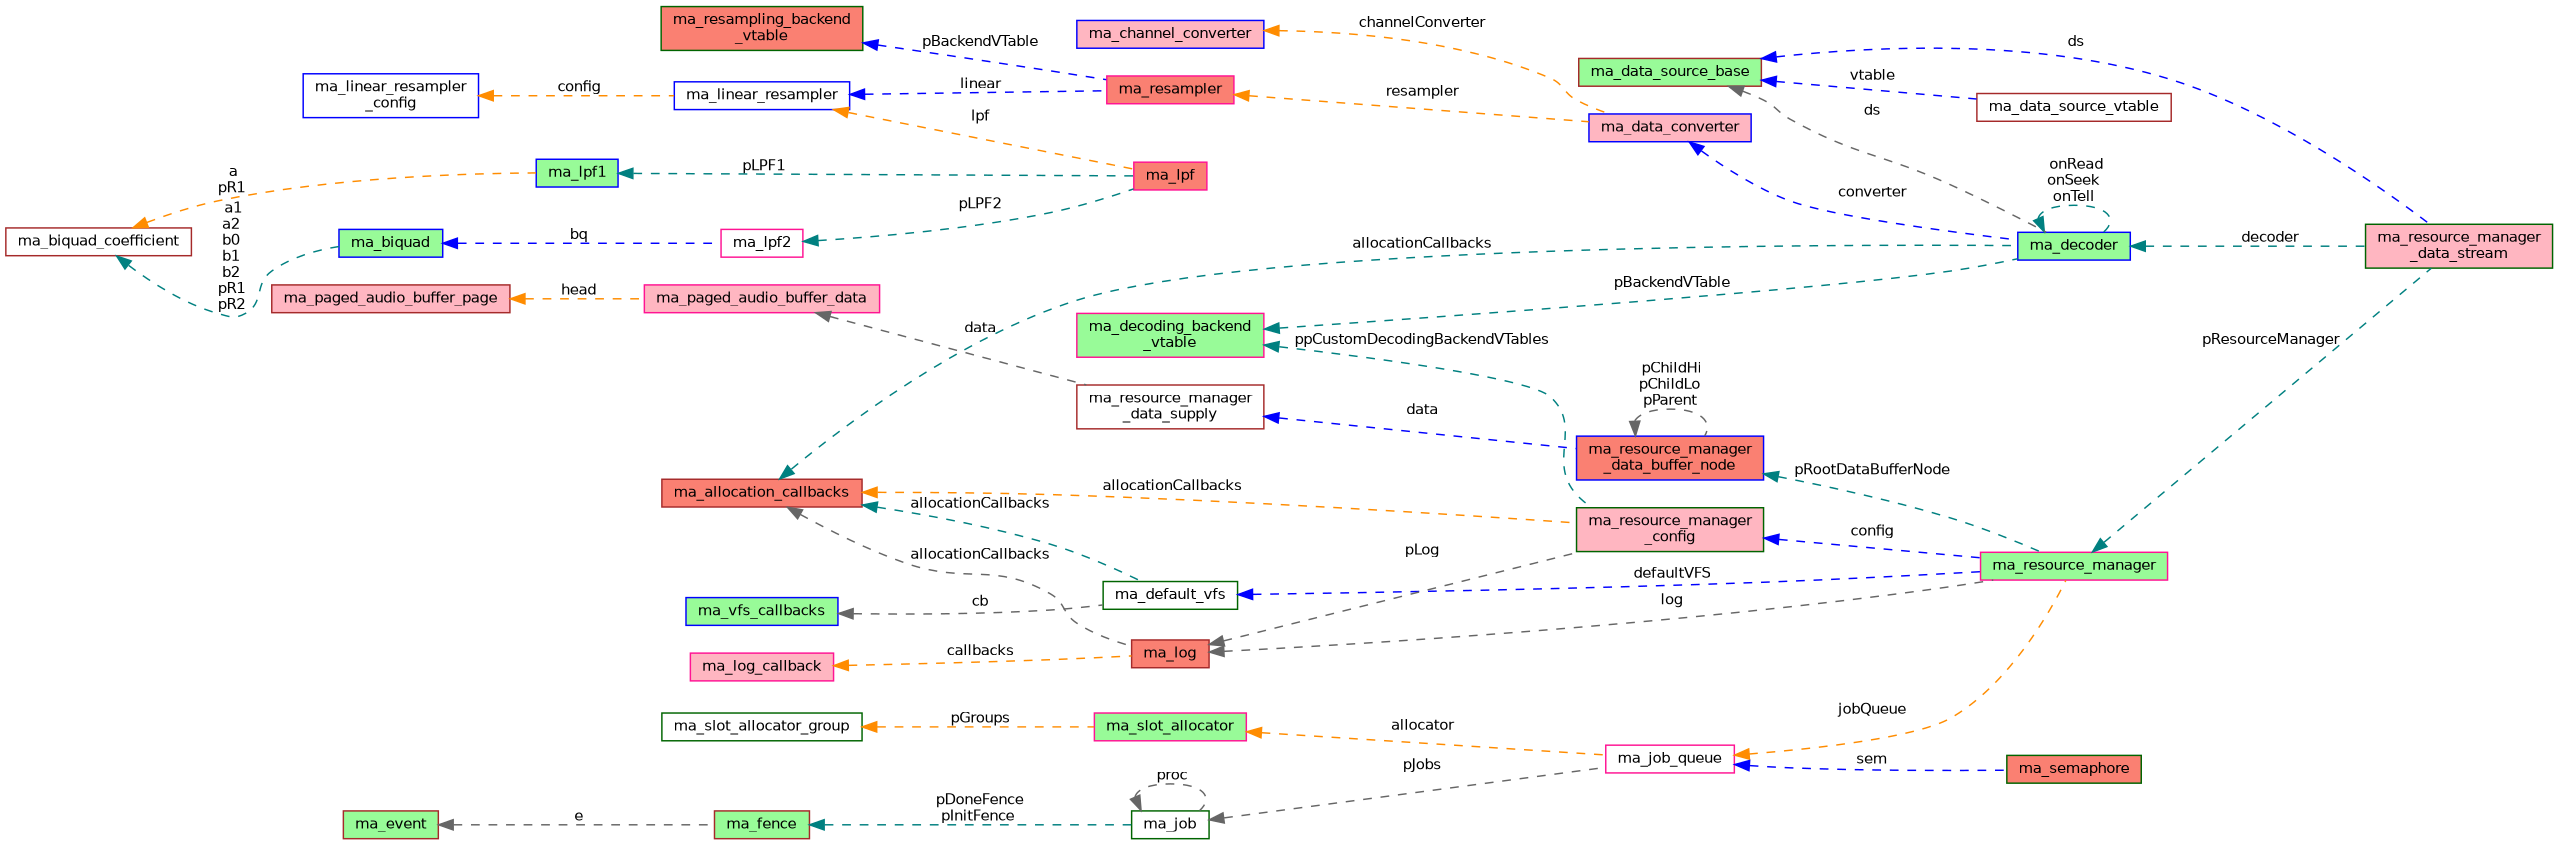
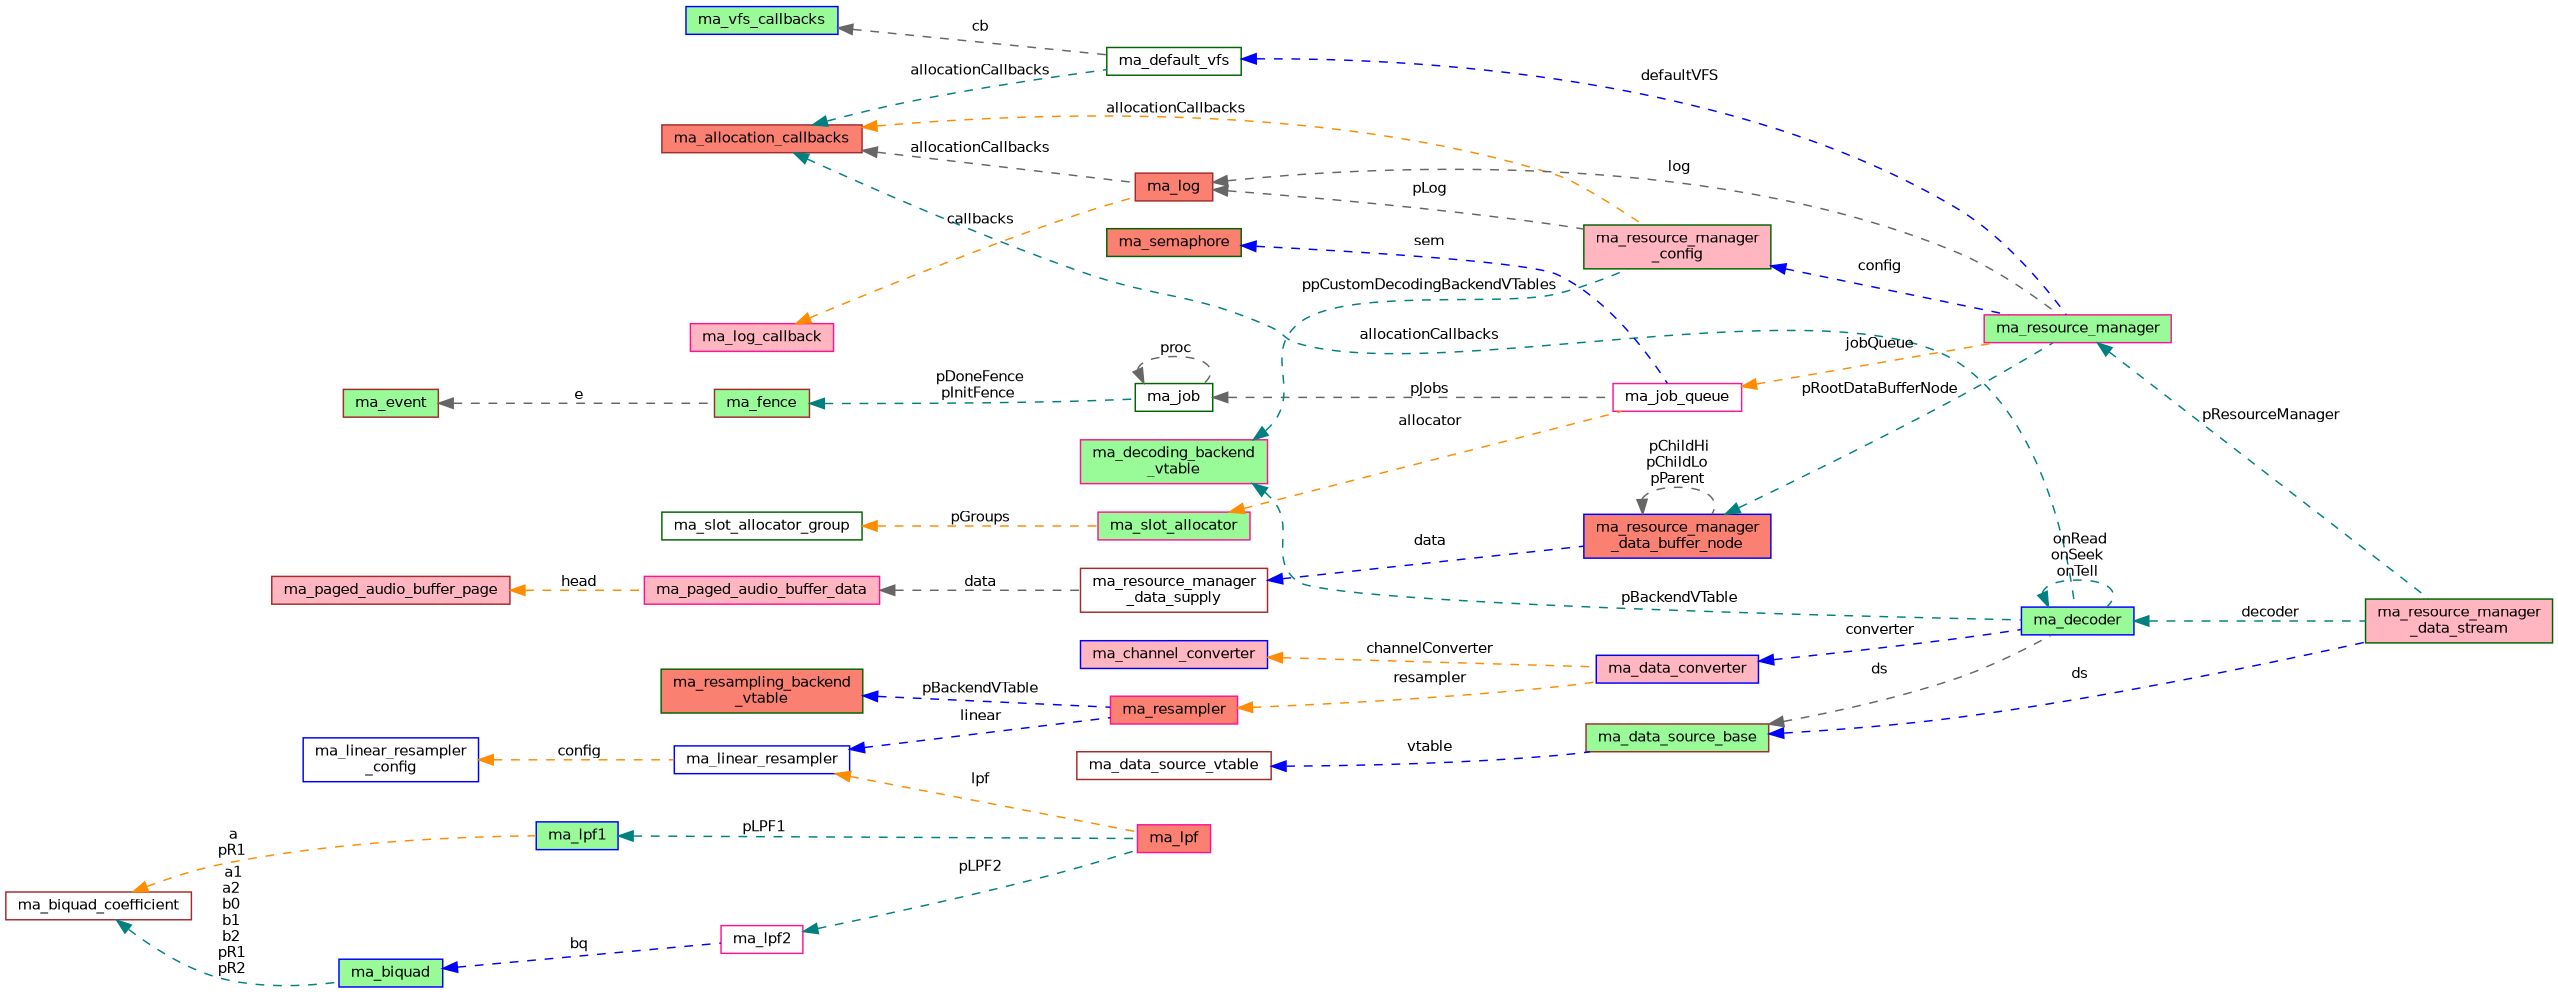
(1876, 90) -> (1438, 763)
(1878, 770) -> (1485, 262)
